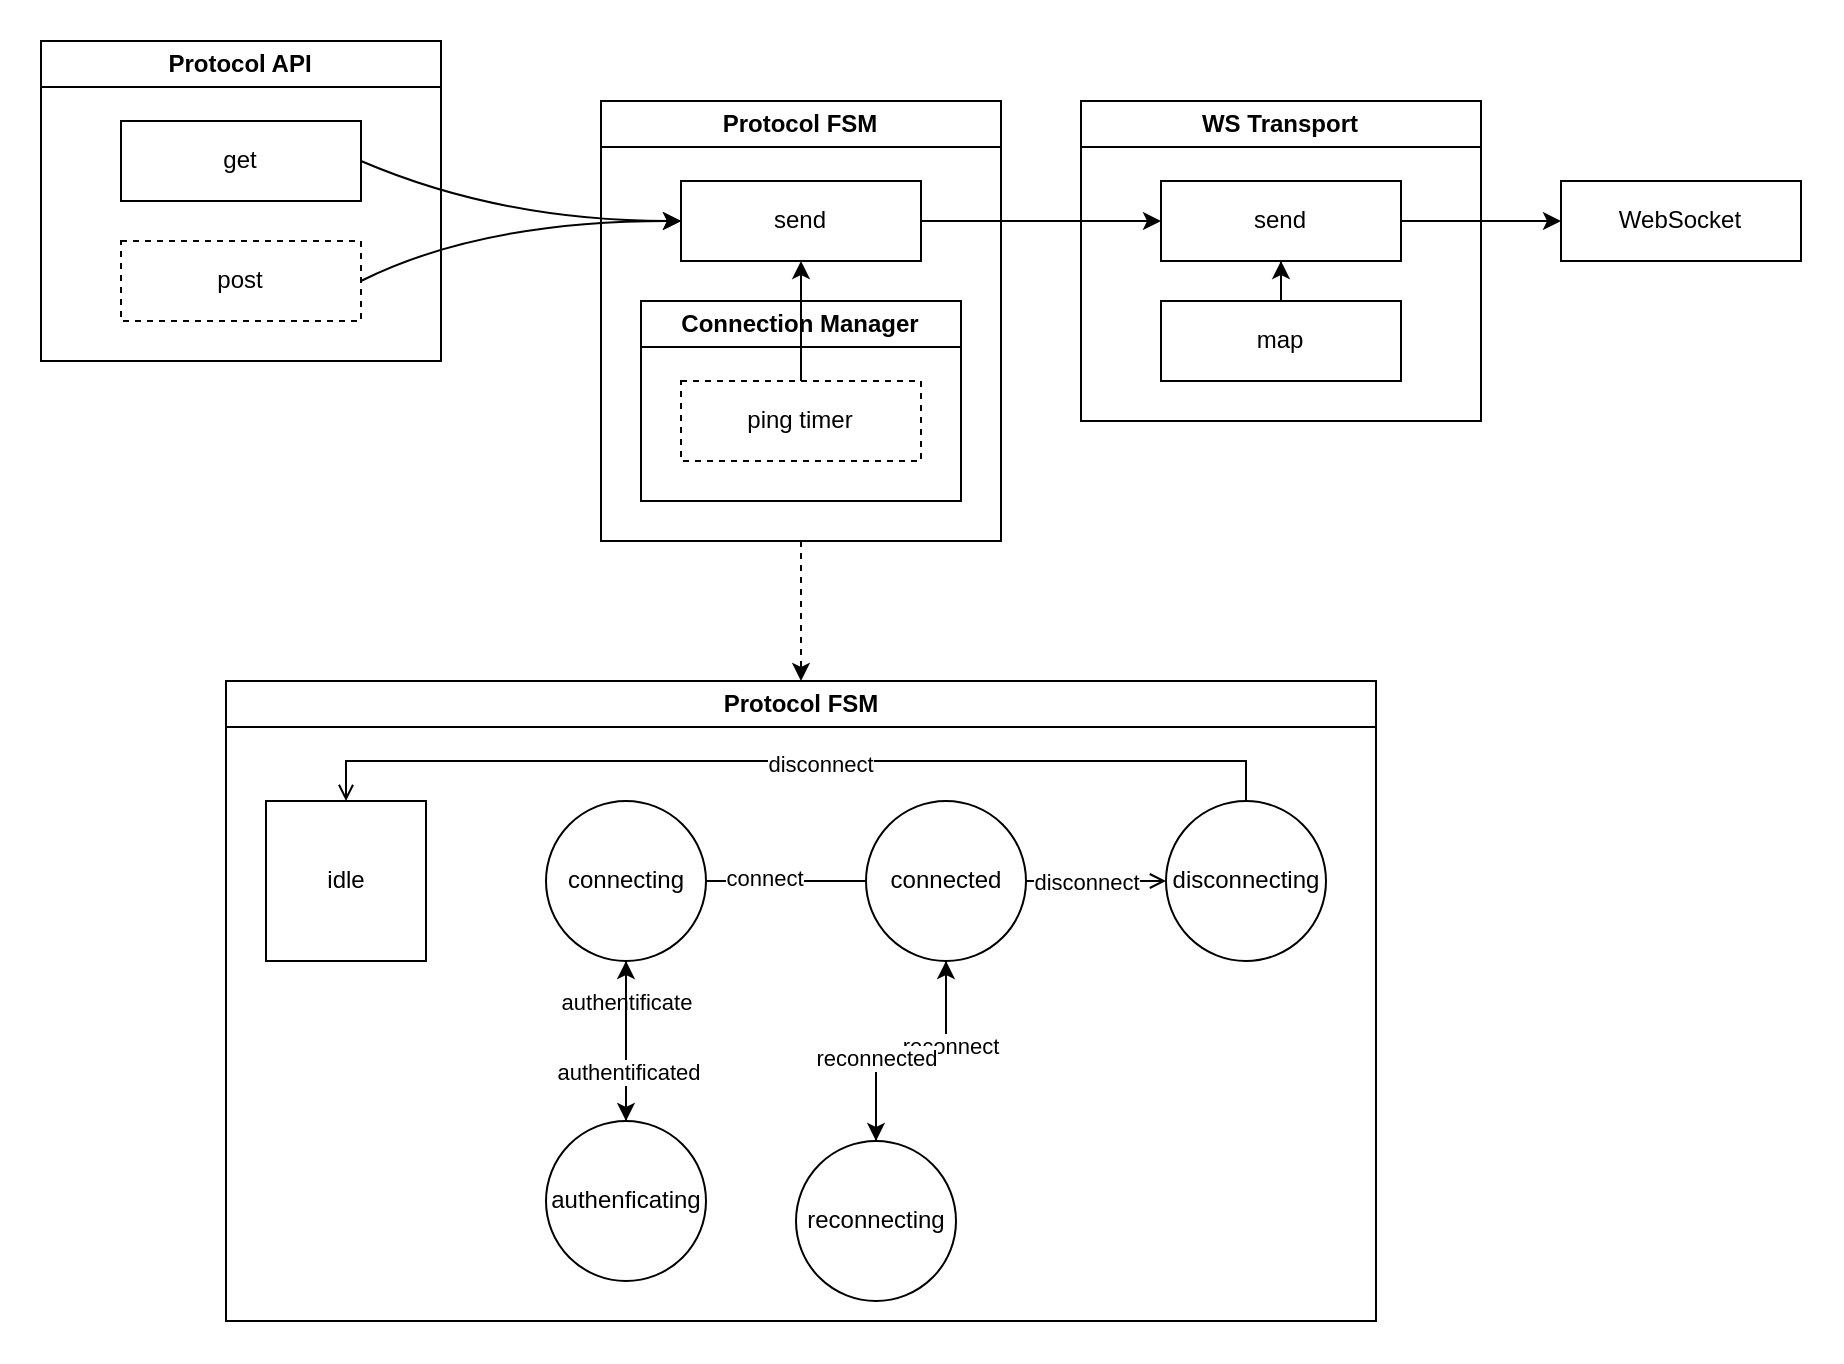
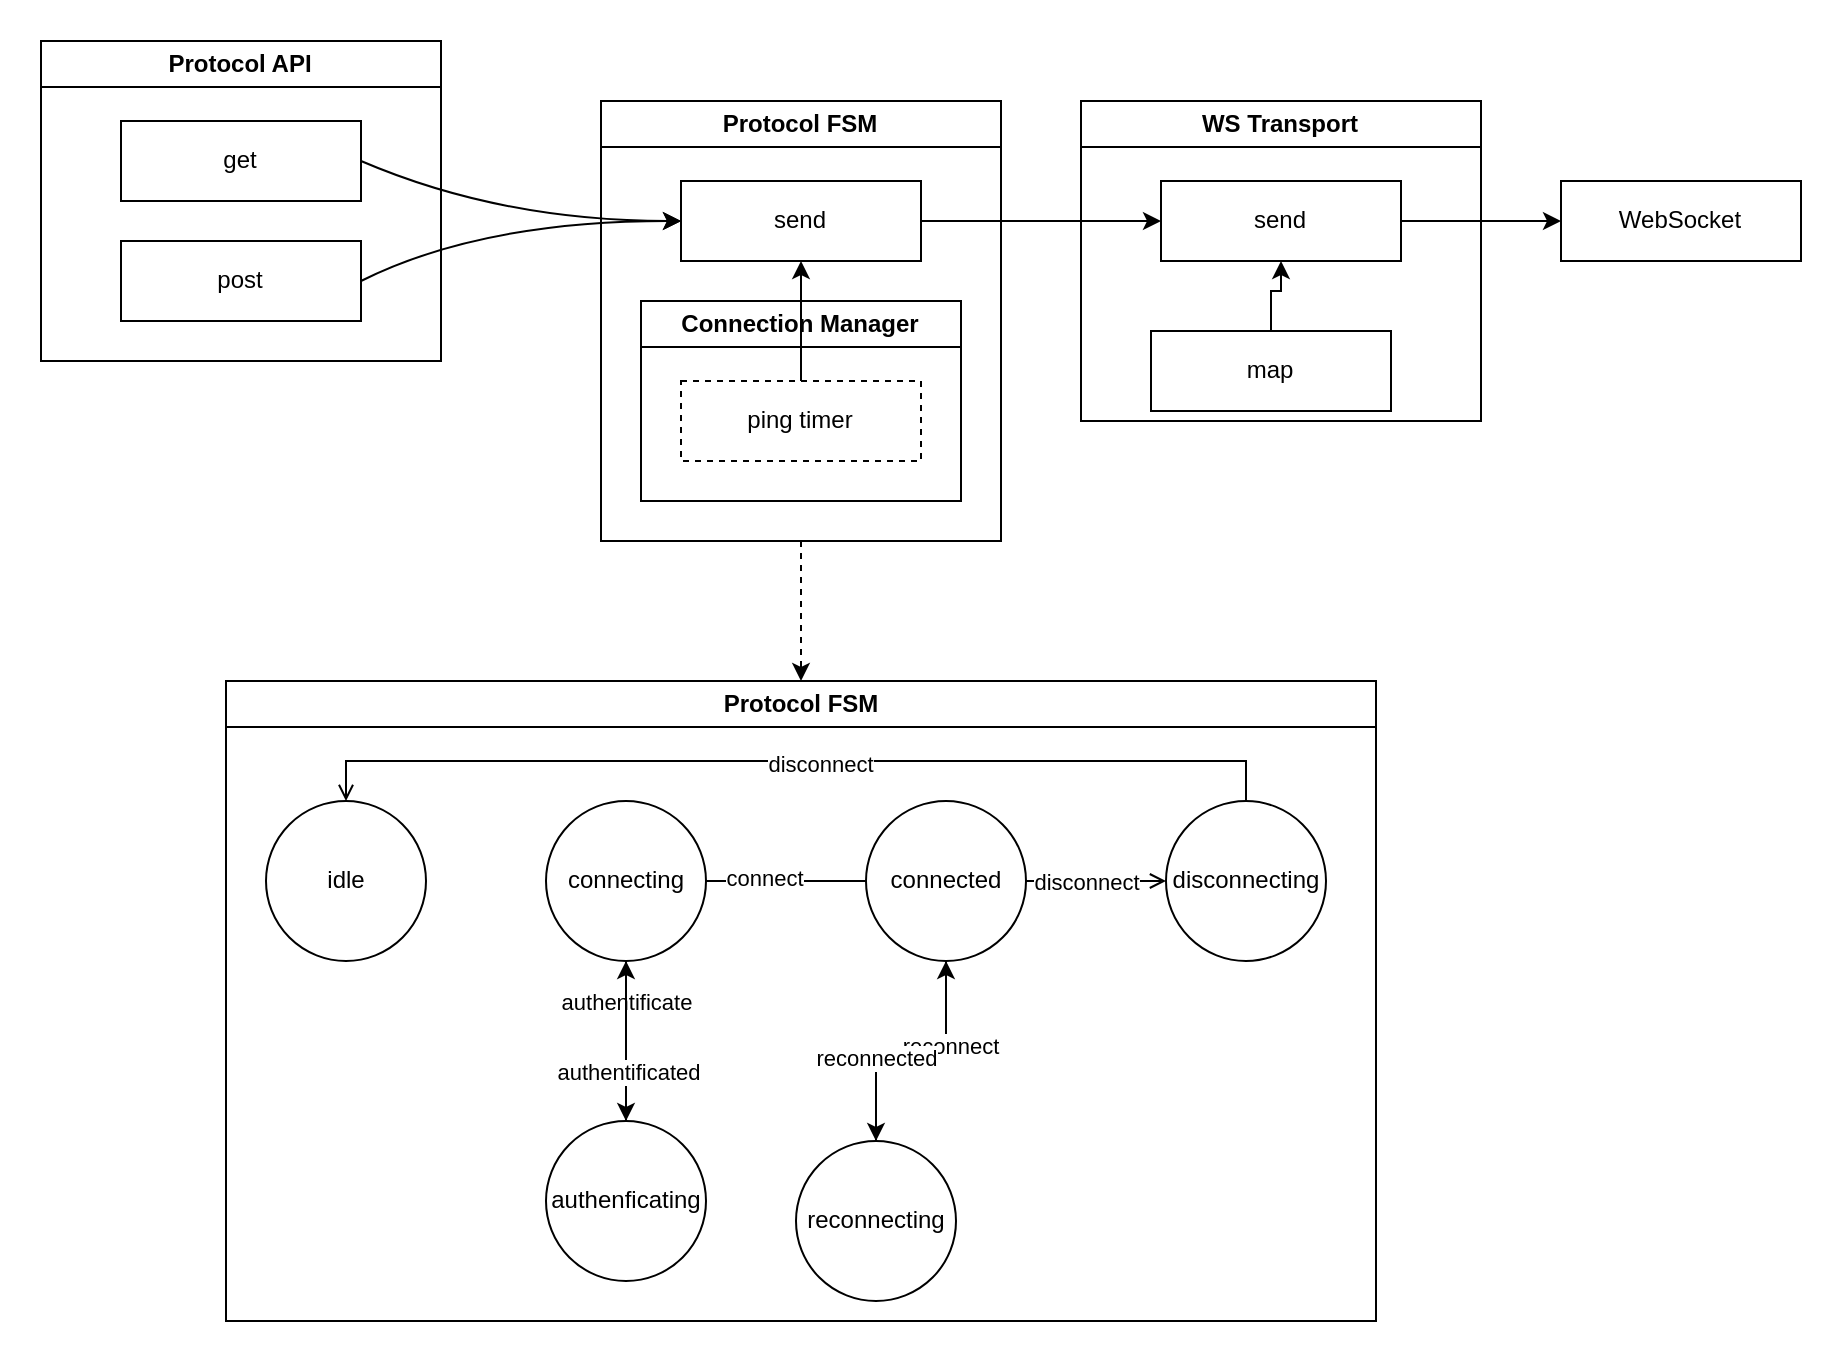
(241, 281) -> (241, 281)
(1281, 341) -> (1271, 371)
(346, 881) -> (346, 881)
